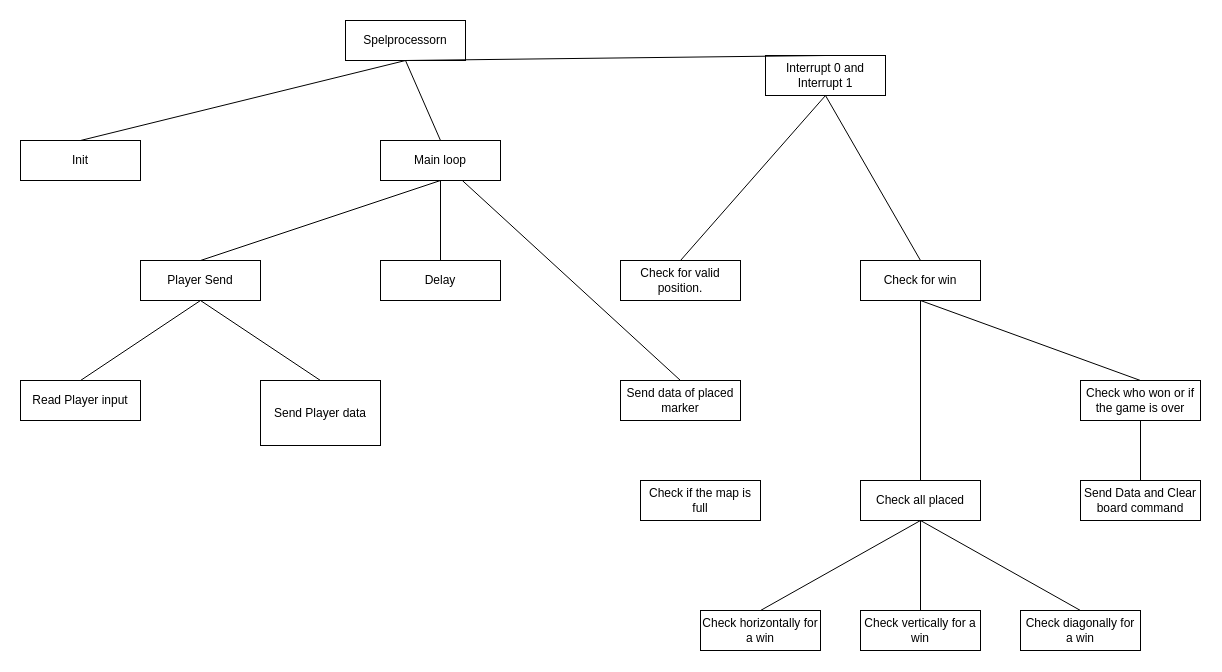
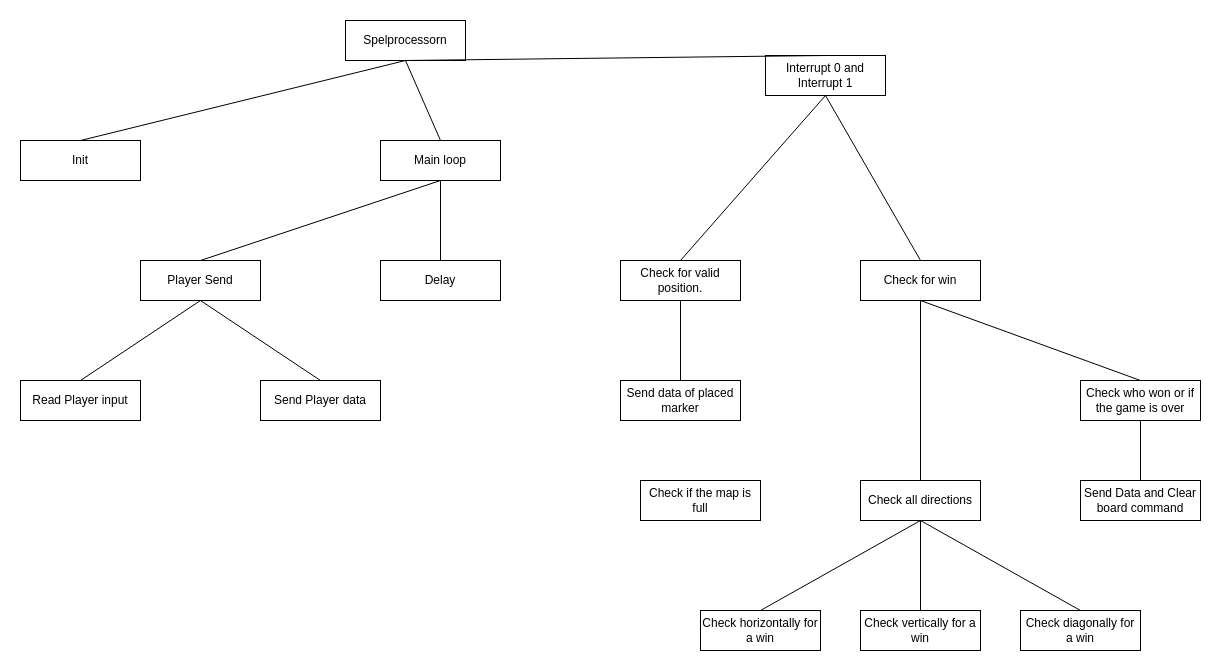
(572, 281) -> (681, 341)
(321, 413) -> (321, 401)
(921, 501) -> (921, 501)
